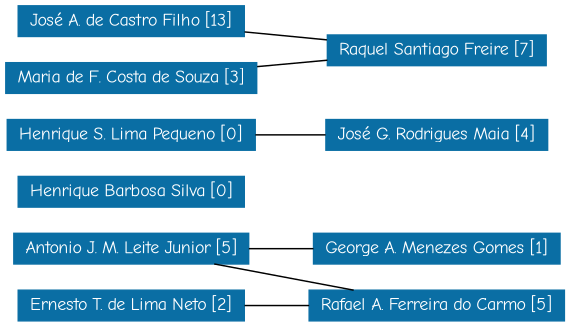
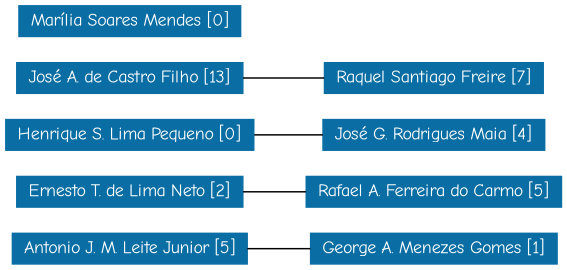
none -> (130, 21)
(131, 78) -> none
(131, 192) -> none
(284, 277) -> none
